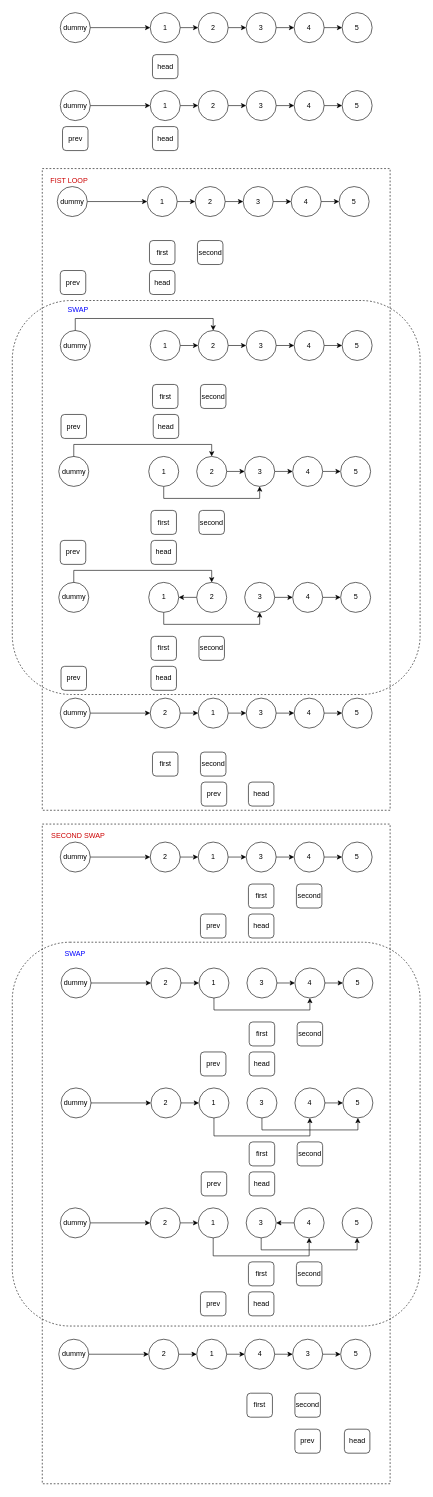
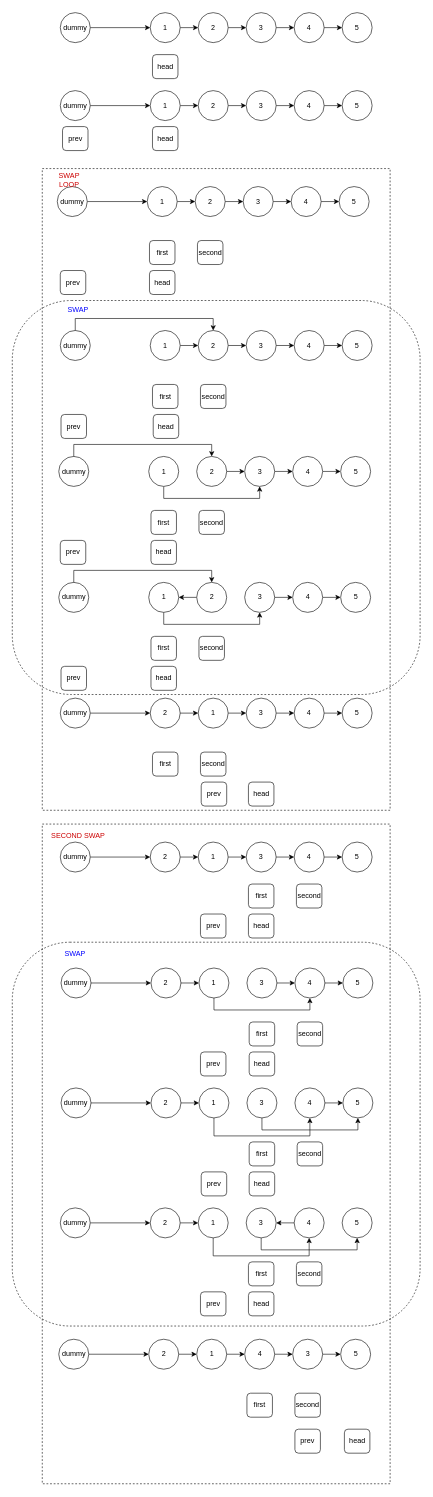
(69, 180) -> (69, 180)
